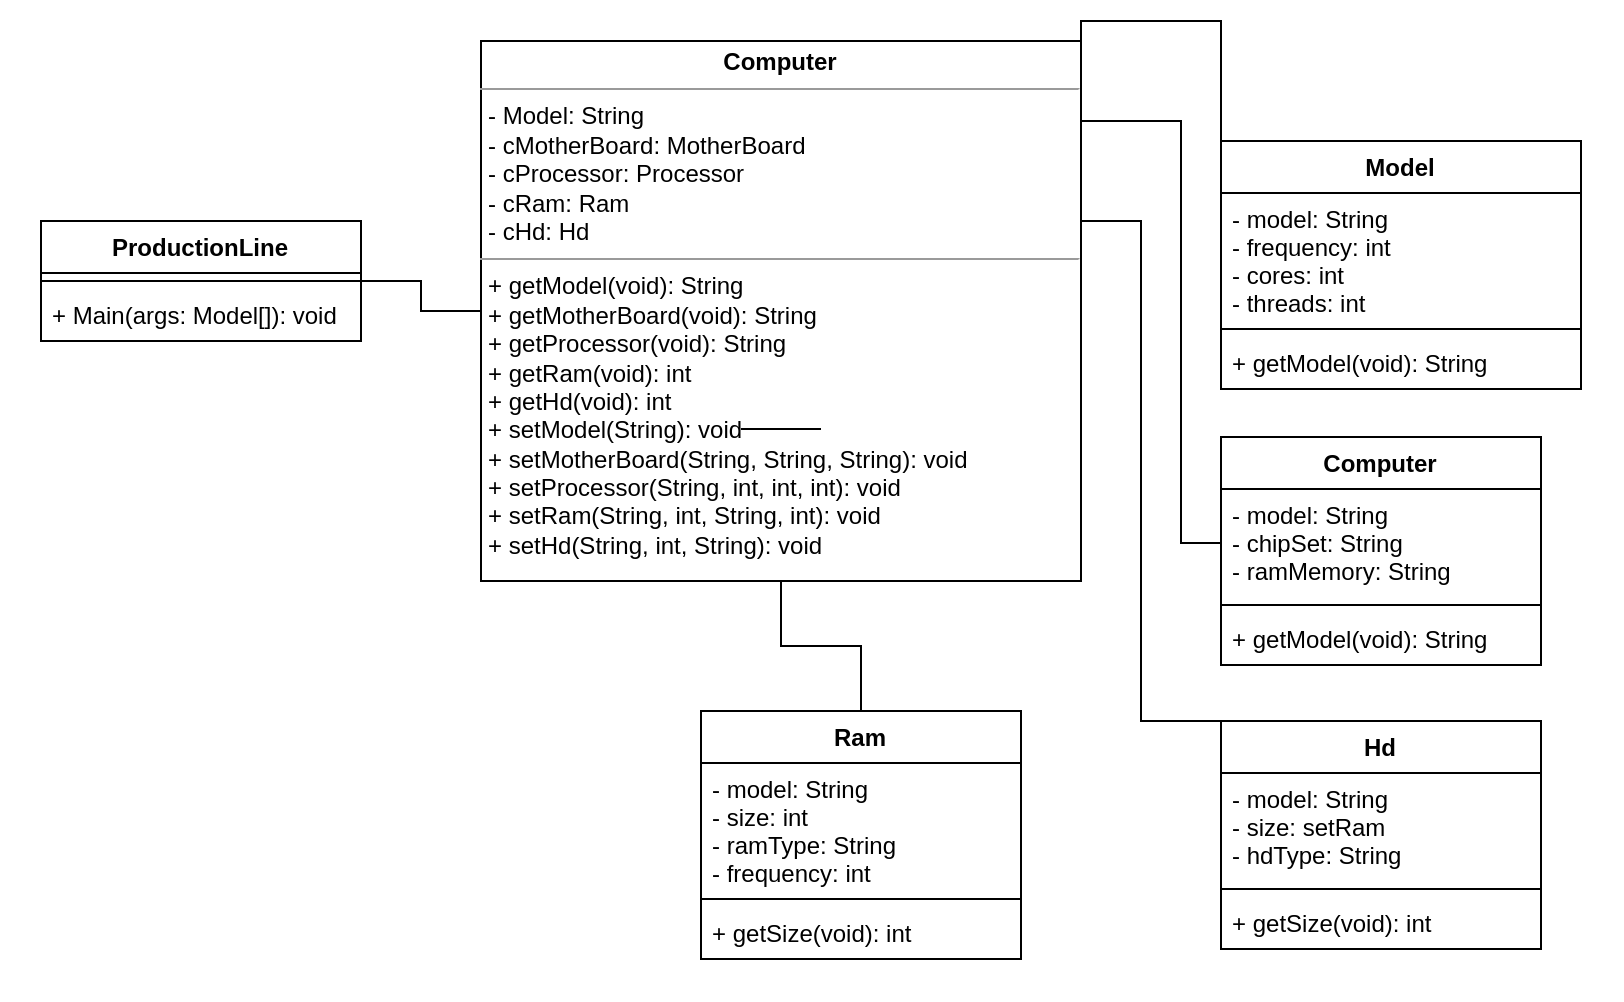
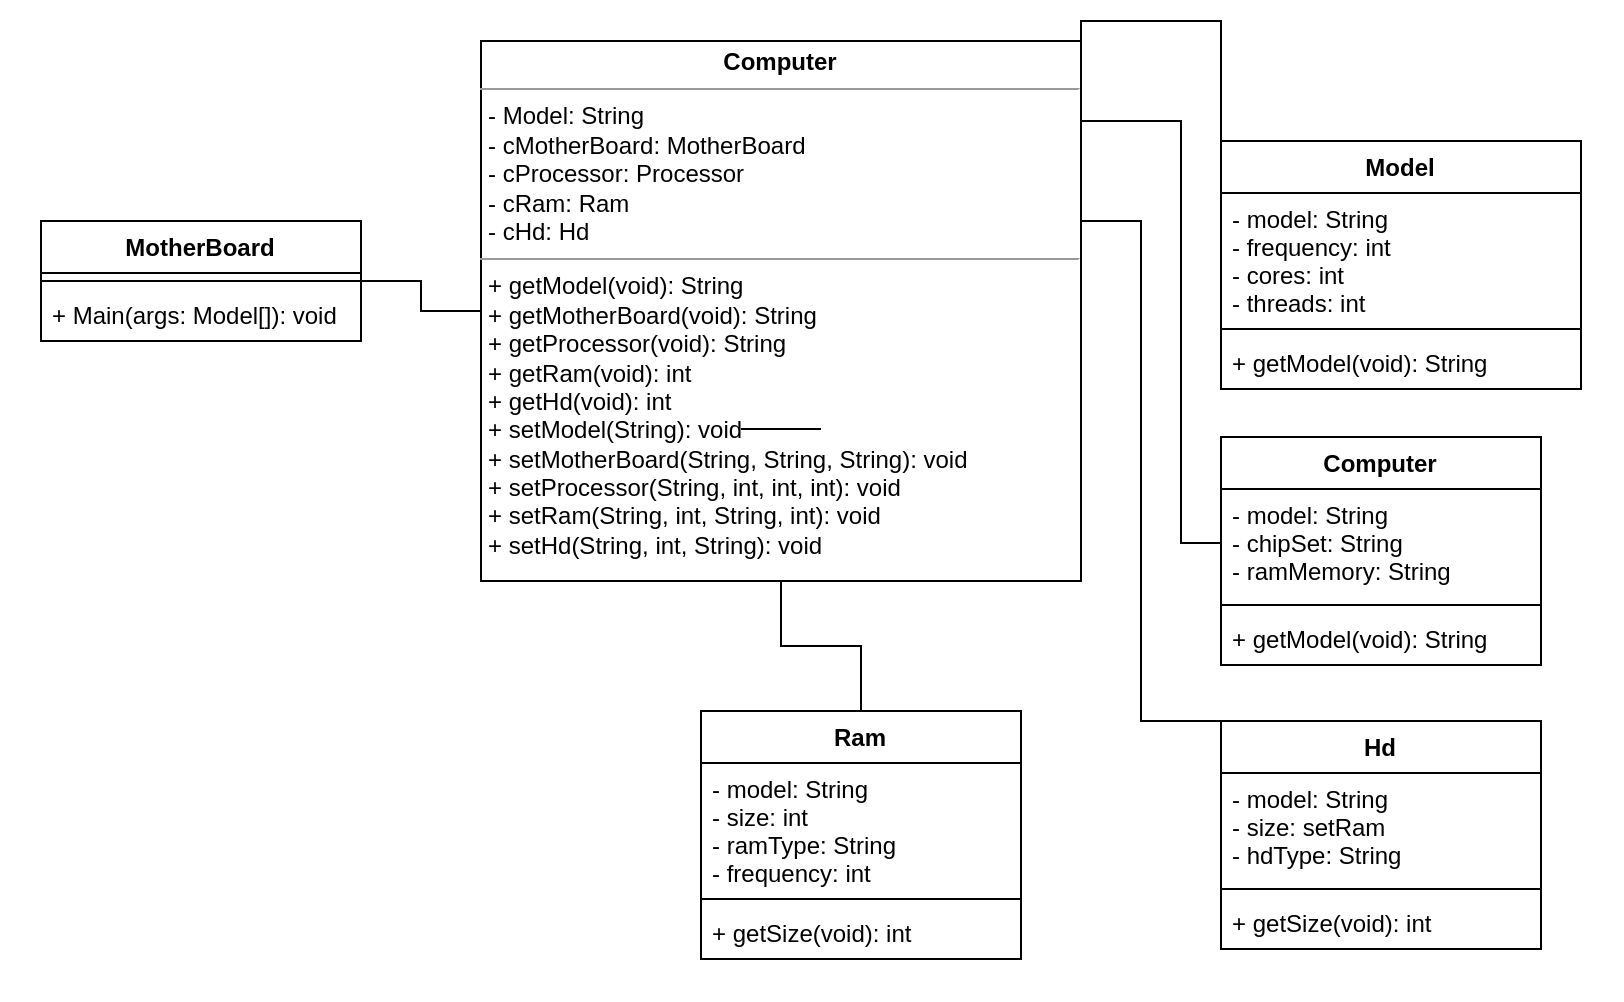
(200, 248) -> (200, 248)
